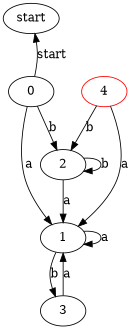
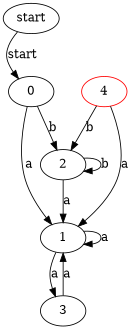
(37, 59) -> (7, 51)
(55, 274) -> (55, 274)
